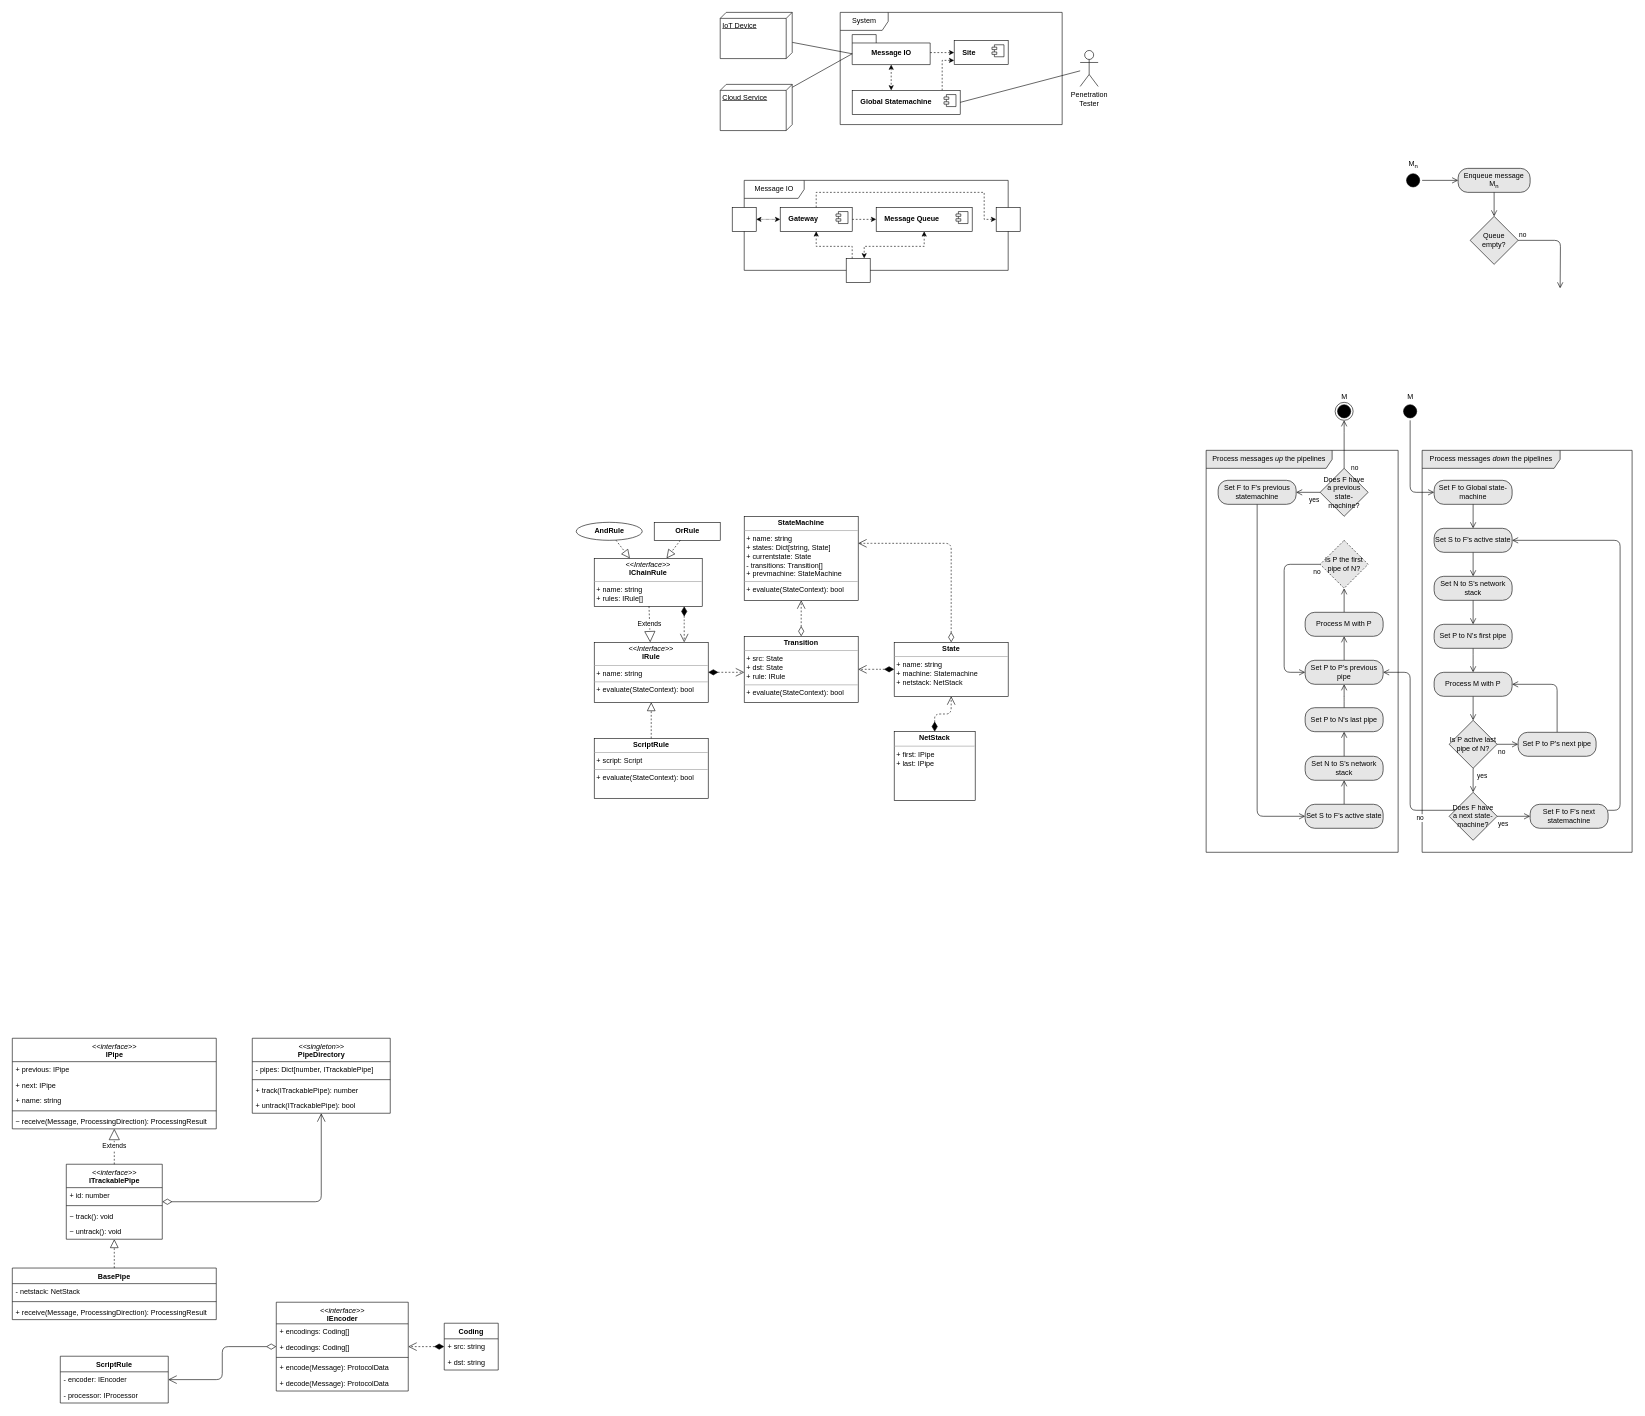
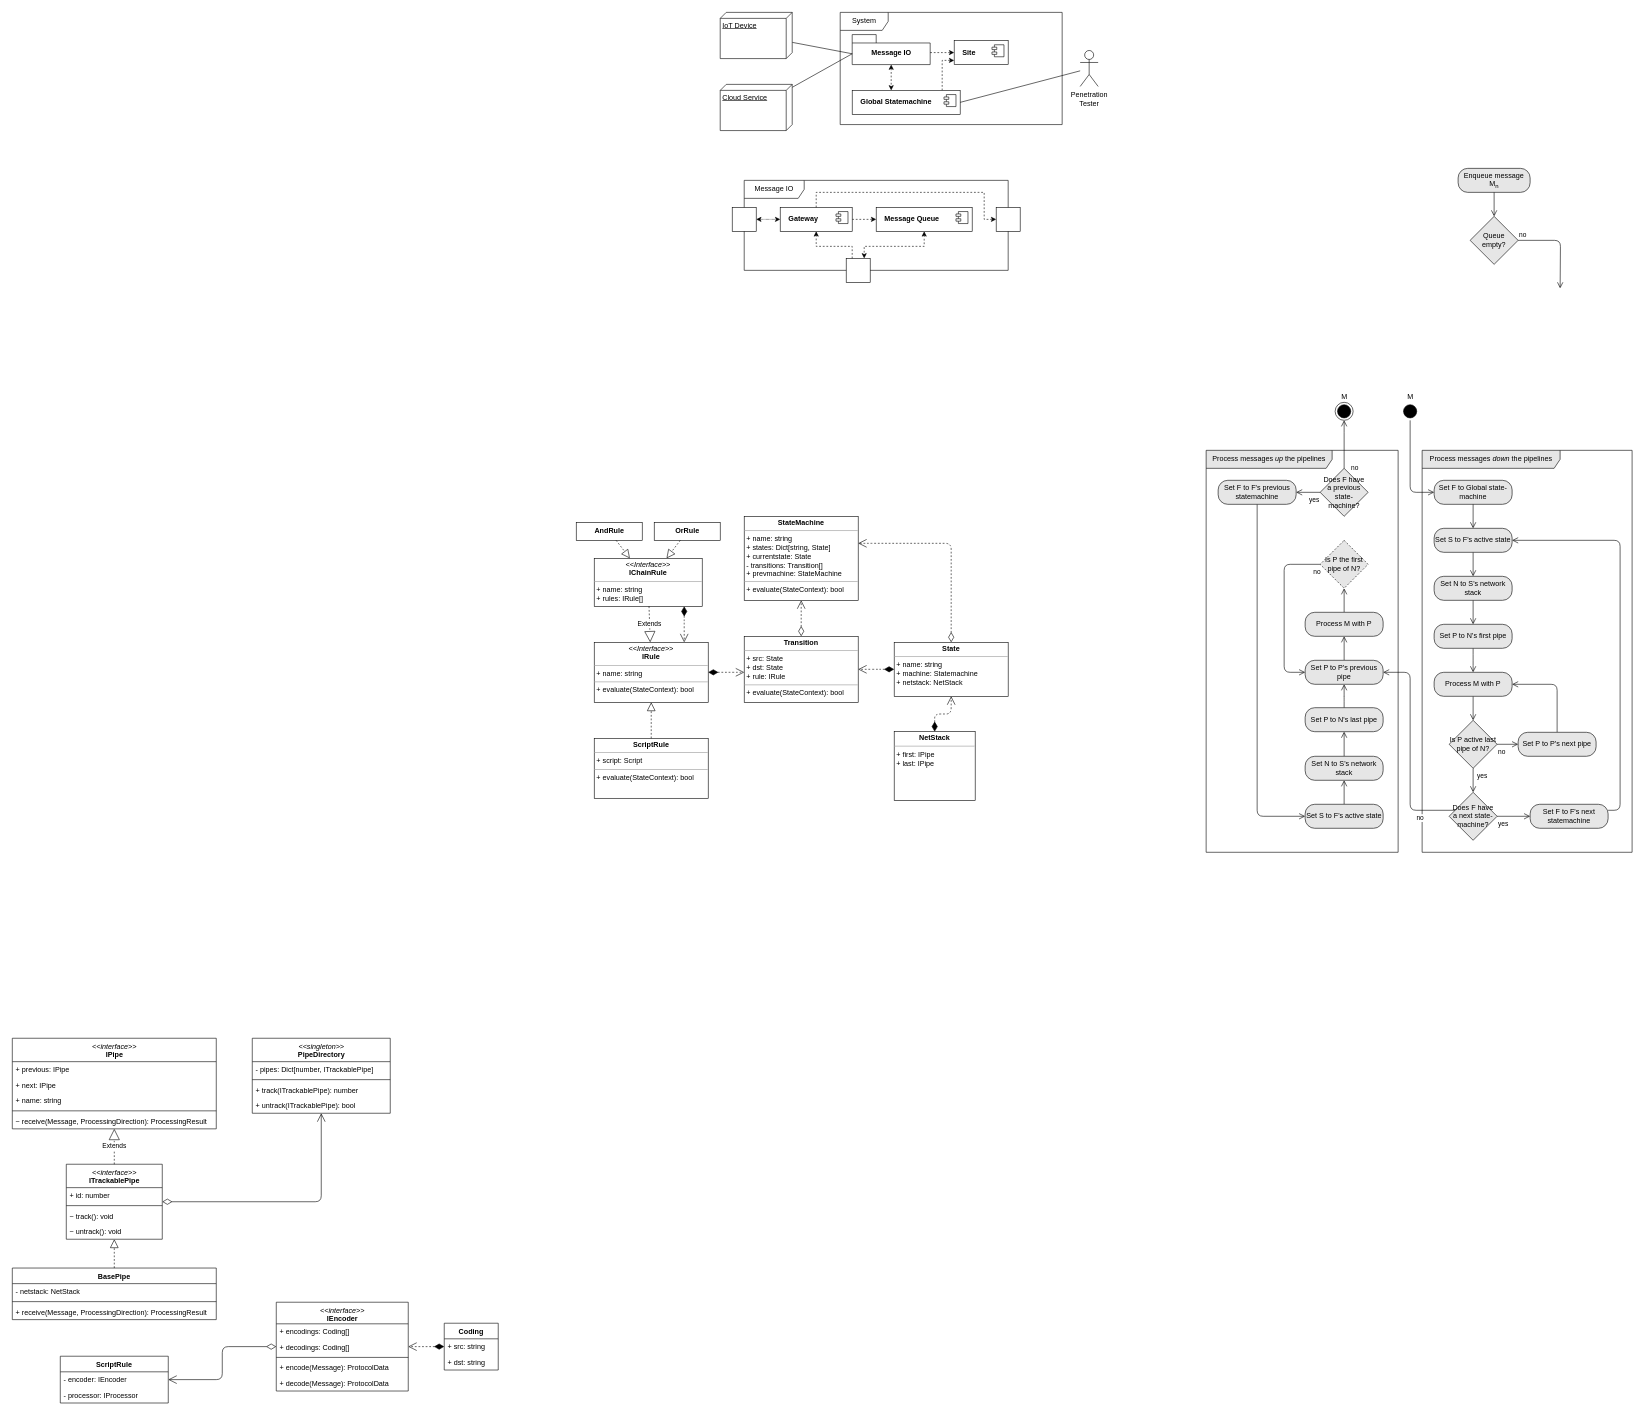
(1413, 180) -> none
(1440, 180) -> none
(609, 531) -> (609, 531)
